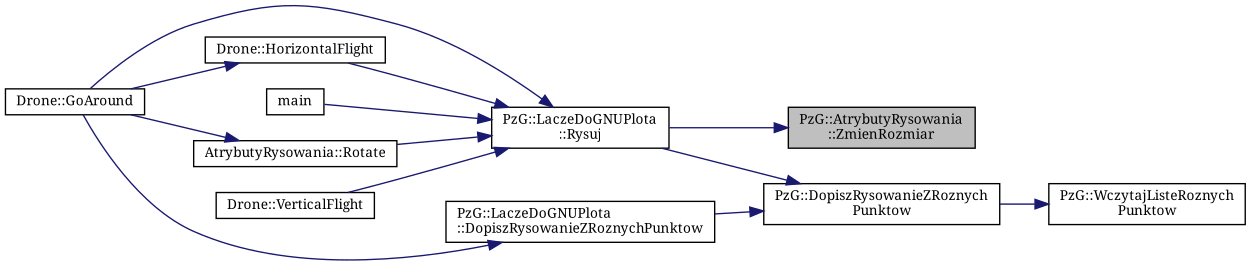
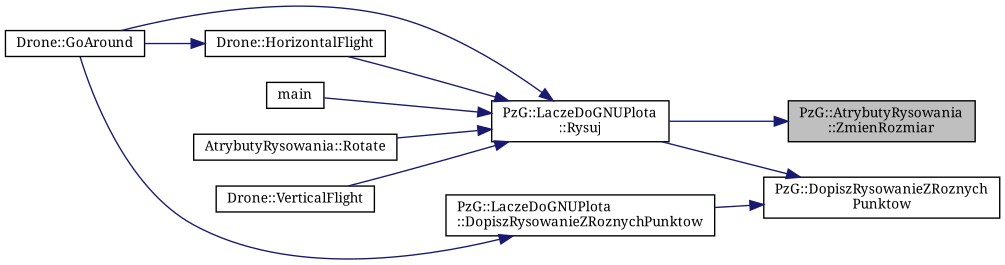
(178, 126) -> none
(1147, 204) -> none
